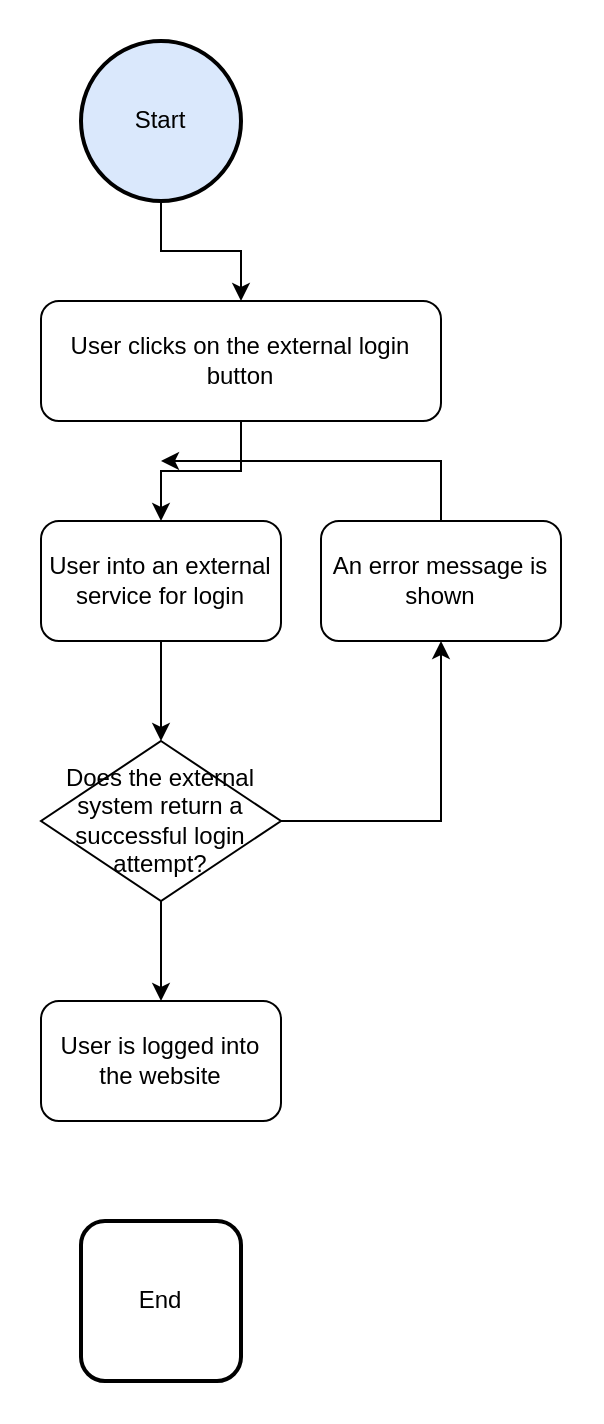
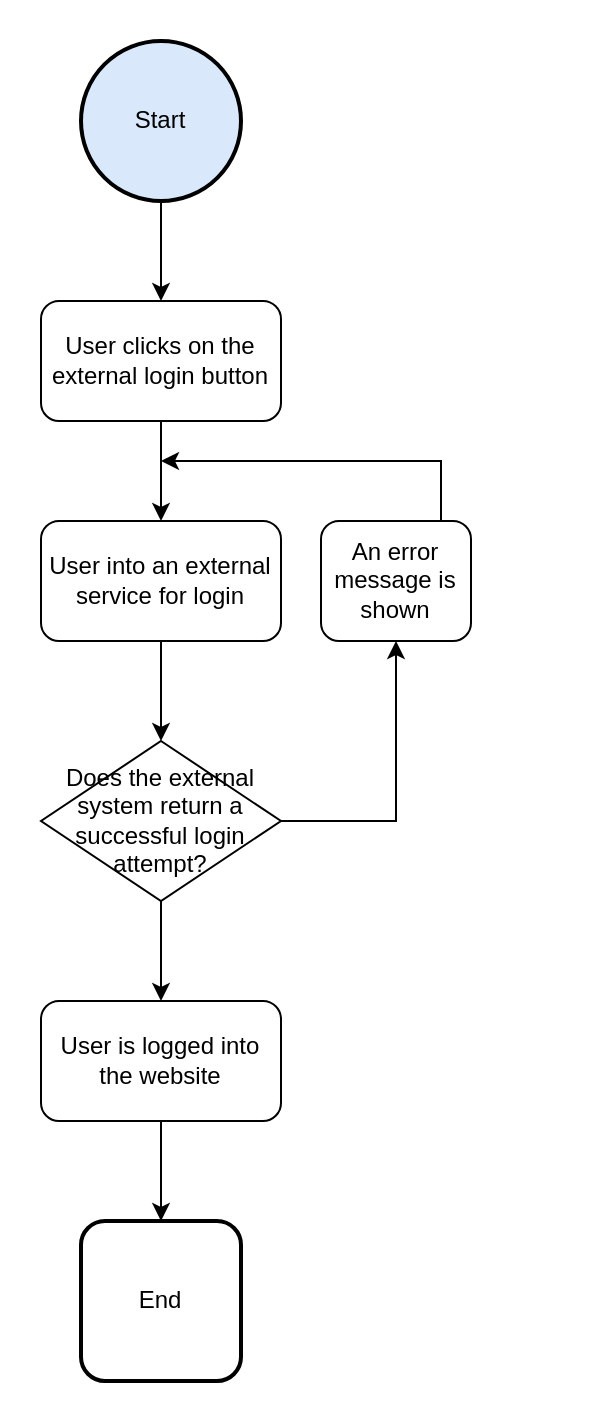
(241, 361) -> (161, 361)
(441, 581) -> (396, 581)
none -> (161, 1164)
